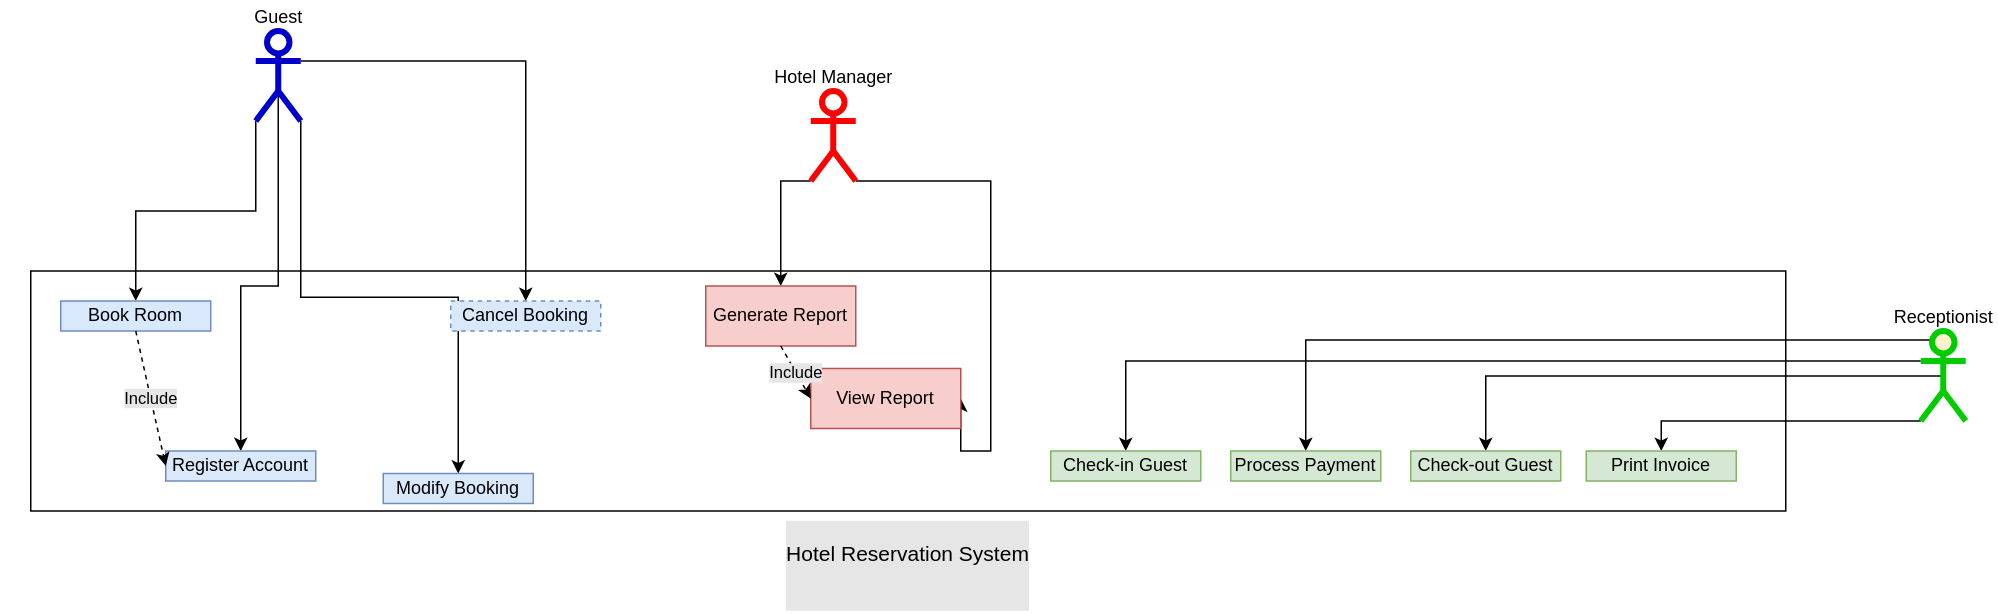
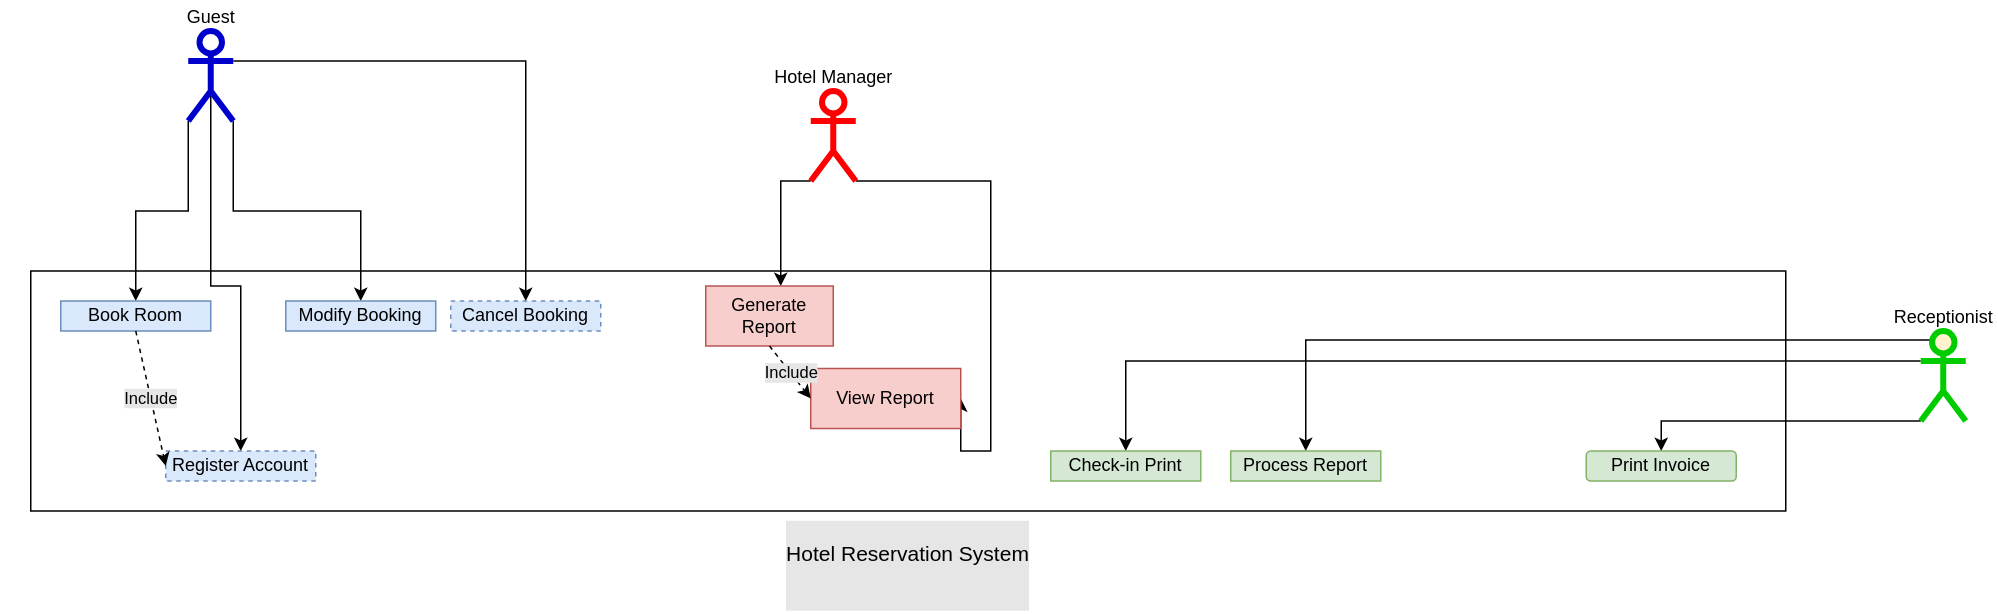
(278, 76) -> (211, 76)
(781, 316) -> (770, 316)
(1681, 376) -> none
(241, 466) -> (241, 466)
(1126, 466) -> (1126, 466)
(1306, 466) -> (1306, 466)
(1486, 466) -> none
(1661, 466) -> (1661, 466)
(458, 488) -> (361, 316)
